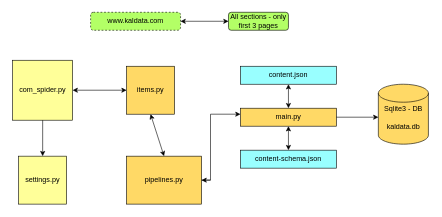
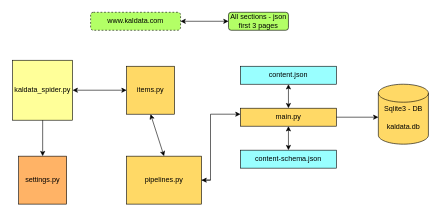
(258, 21) -> (258, 21)
(42, 90) -> (42, 90)
(42, 180) -> (42, 180)
